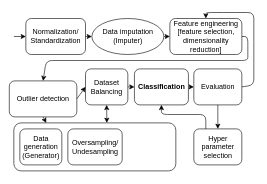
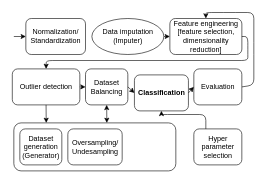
(87, 36) -> none
(161, 87) -> (161, 93)
(43, 99) -> (46, 87)
(218, 123) -> none
(41, 147) -> (41, 147)
